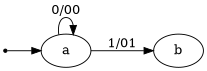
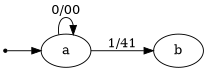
(122, 44) -> (122, 44)
